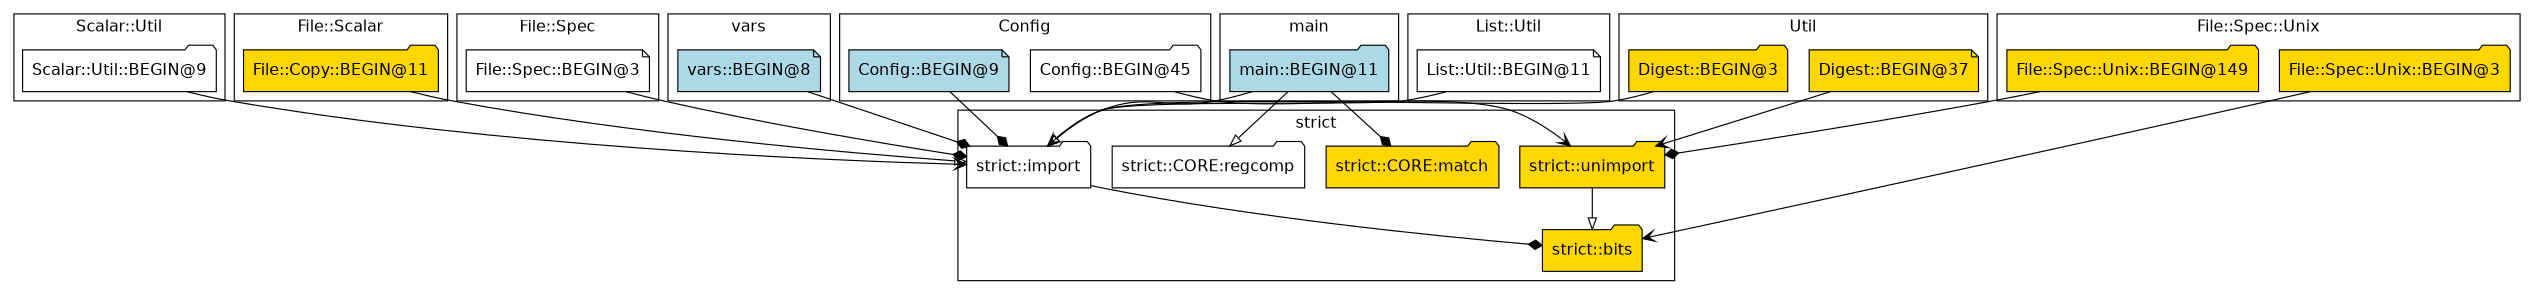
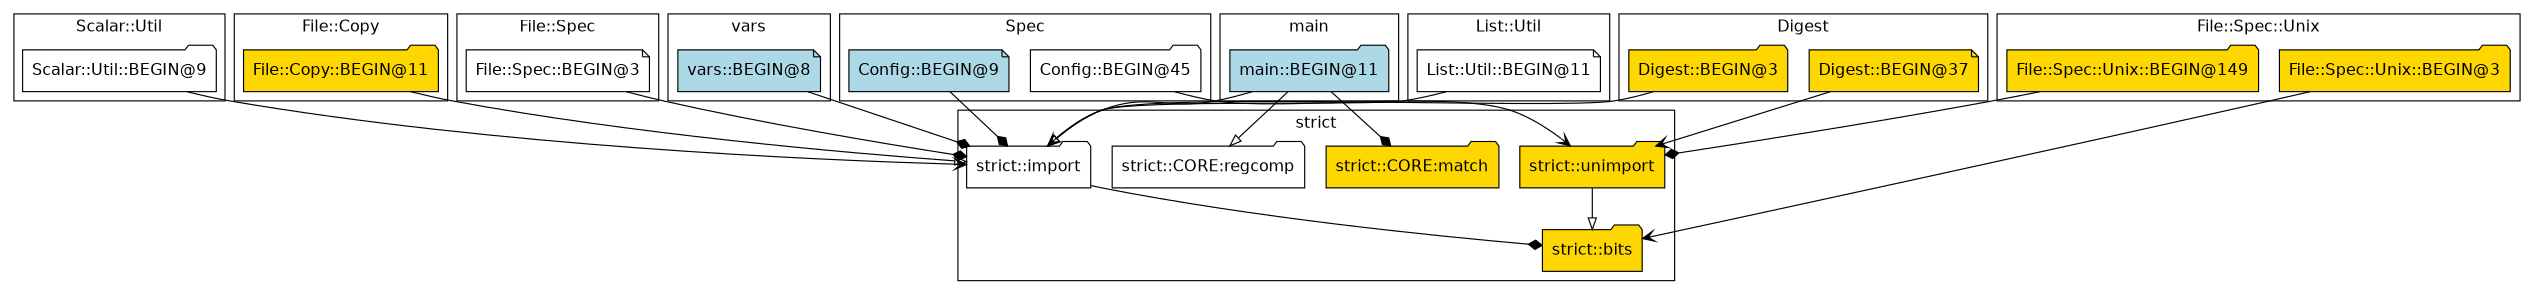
(341, 27) -> (341, 27)
(1025, 27) -> (1025, 27)
(1803, 27) -> (1803, 27)
